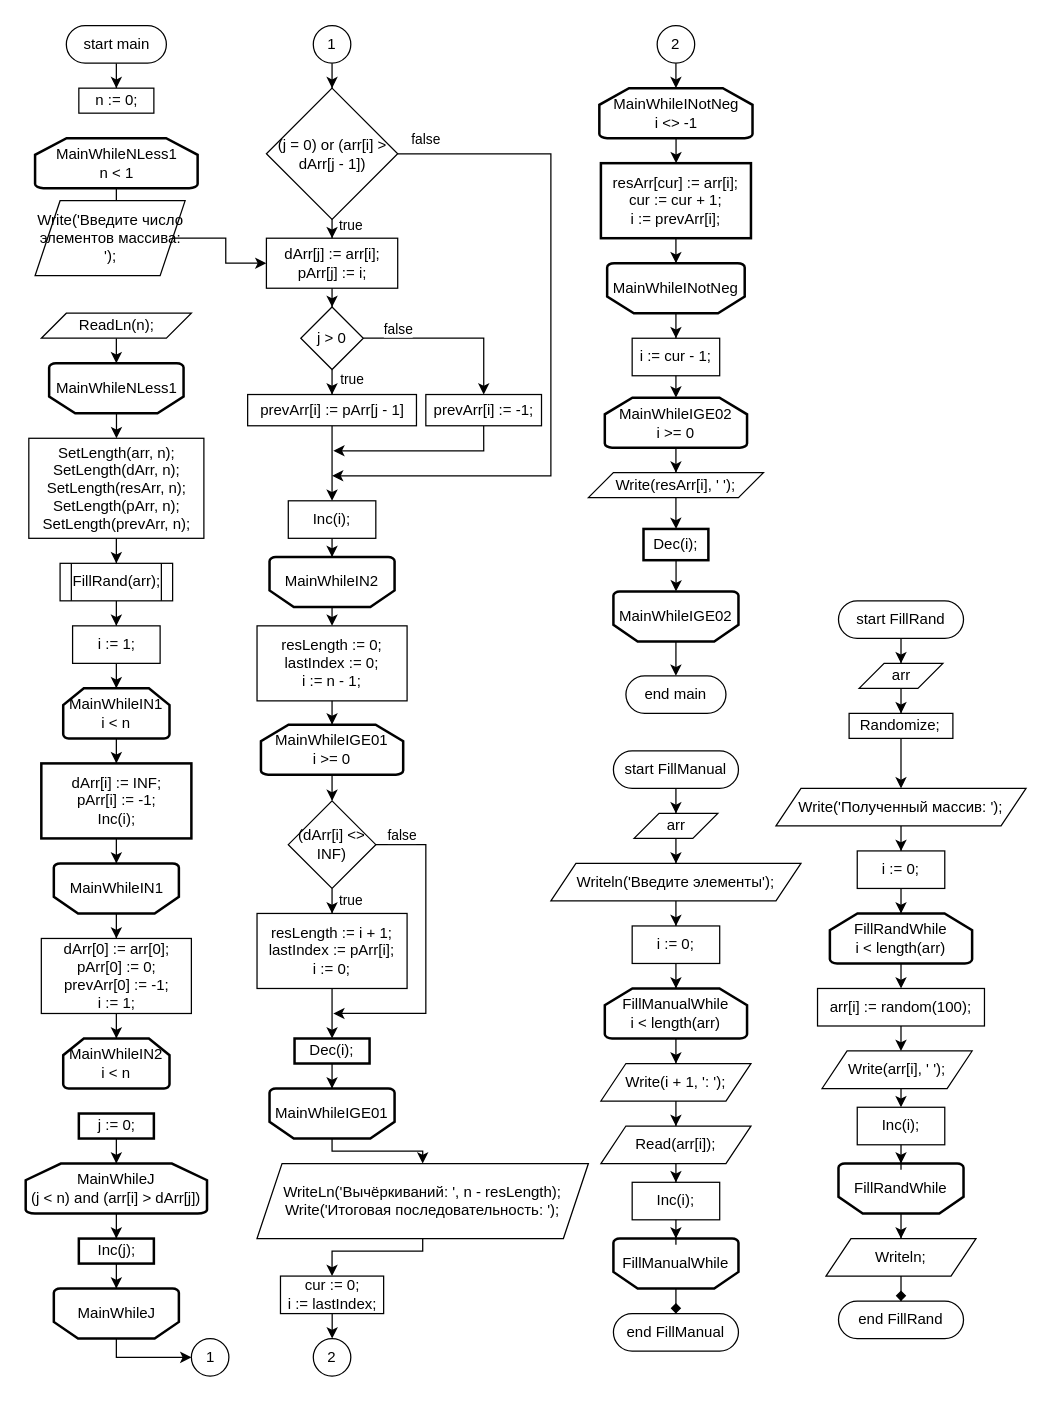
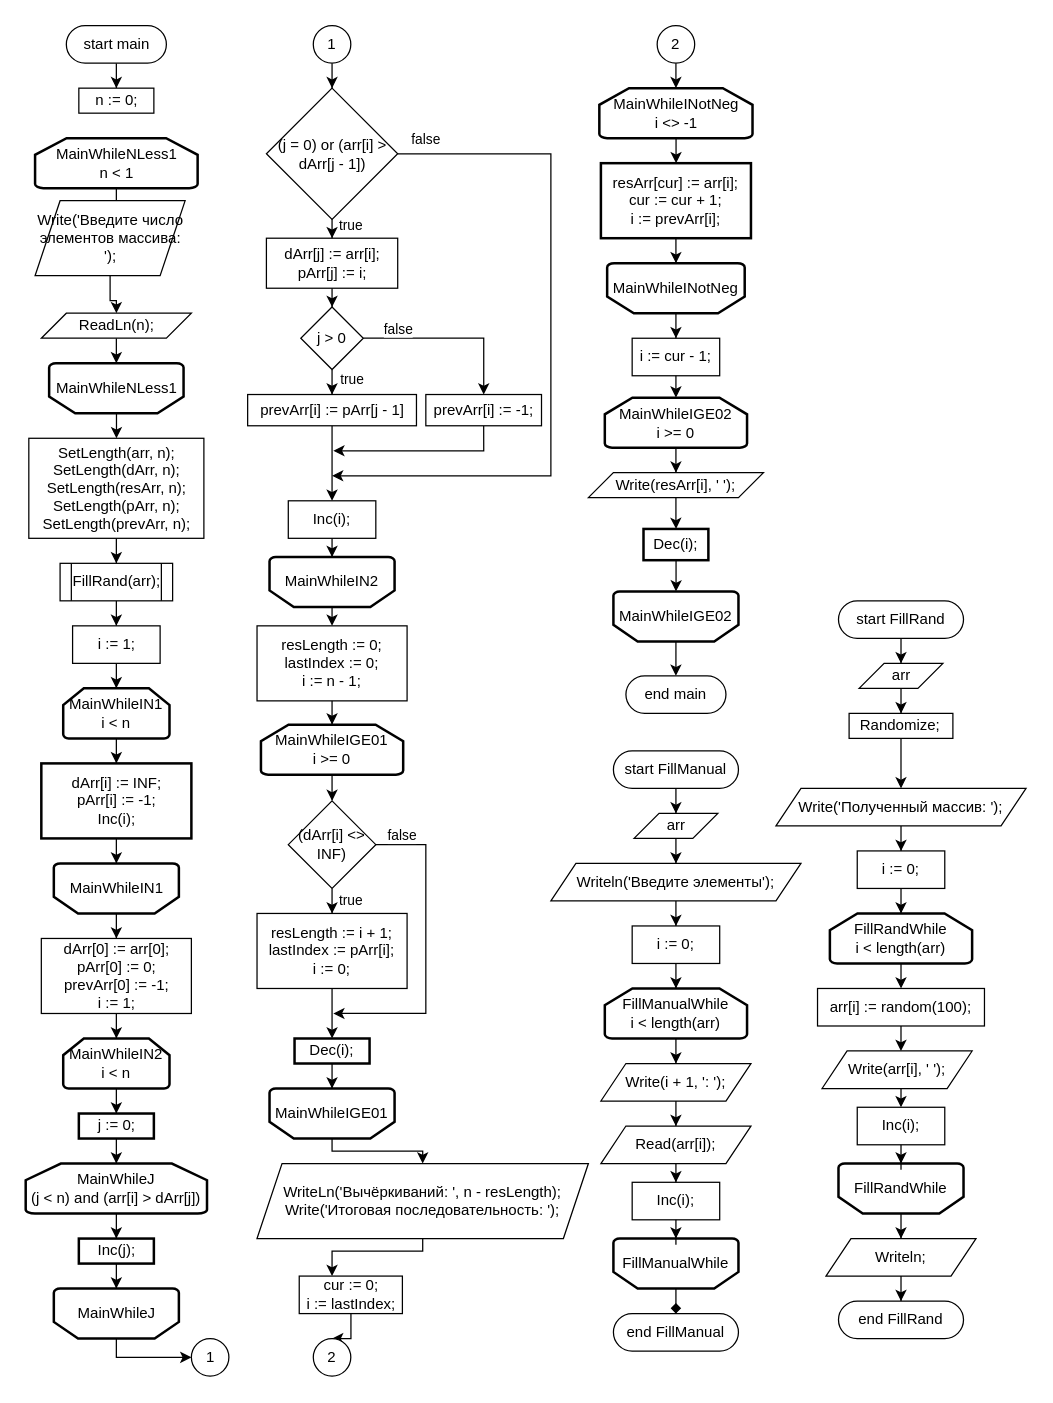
(226, 240) -> (110, 293)
none -> (116, 1105)
(901, 1290) -> (901, 1291)
(332, 1294) -> (351, 1294)
